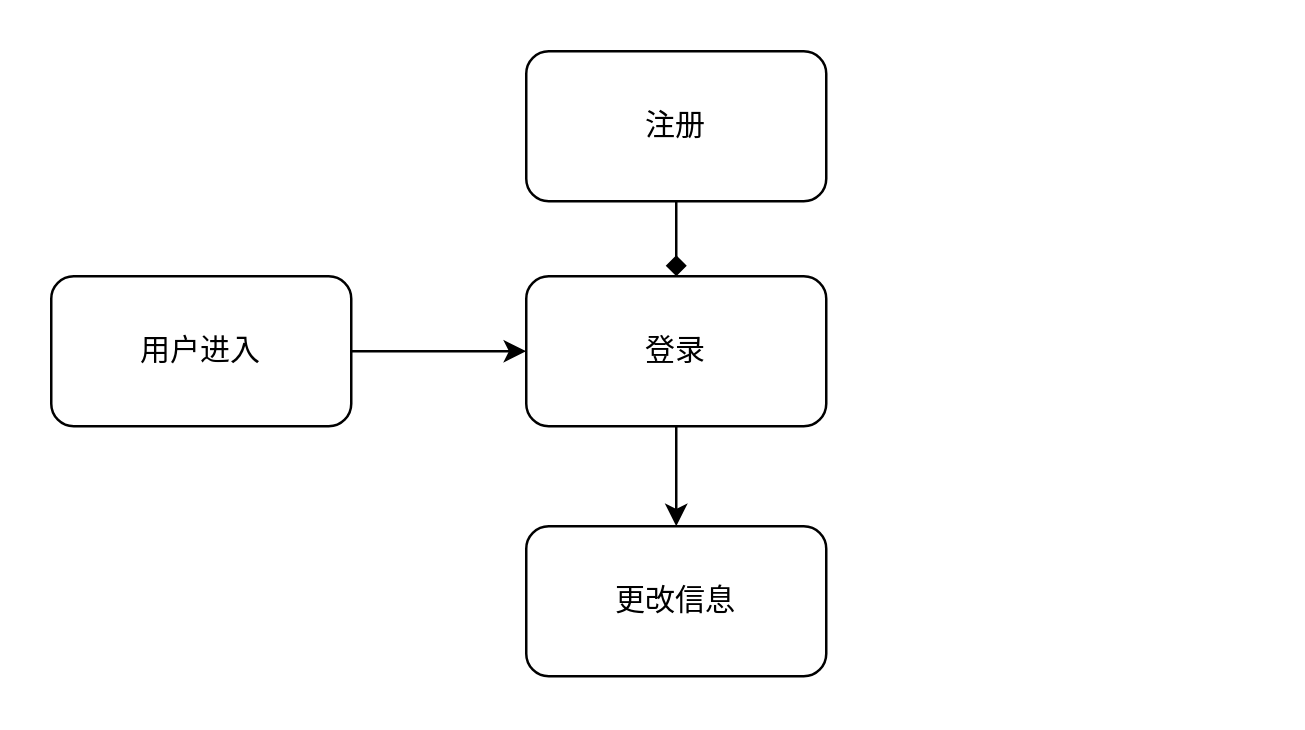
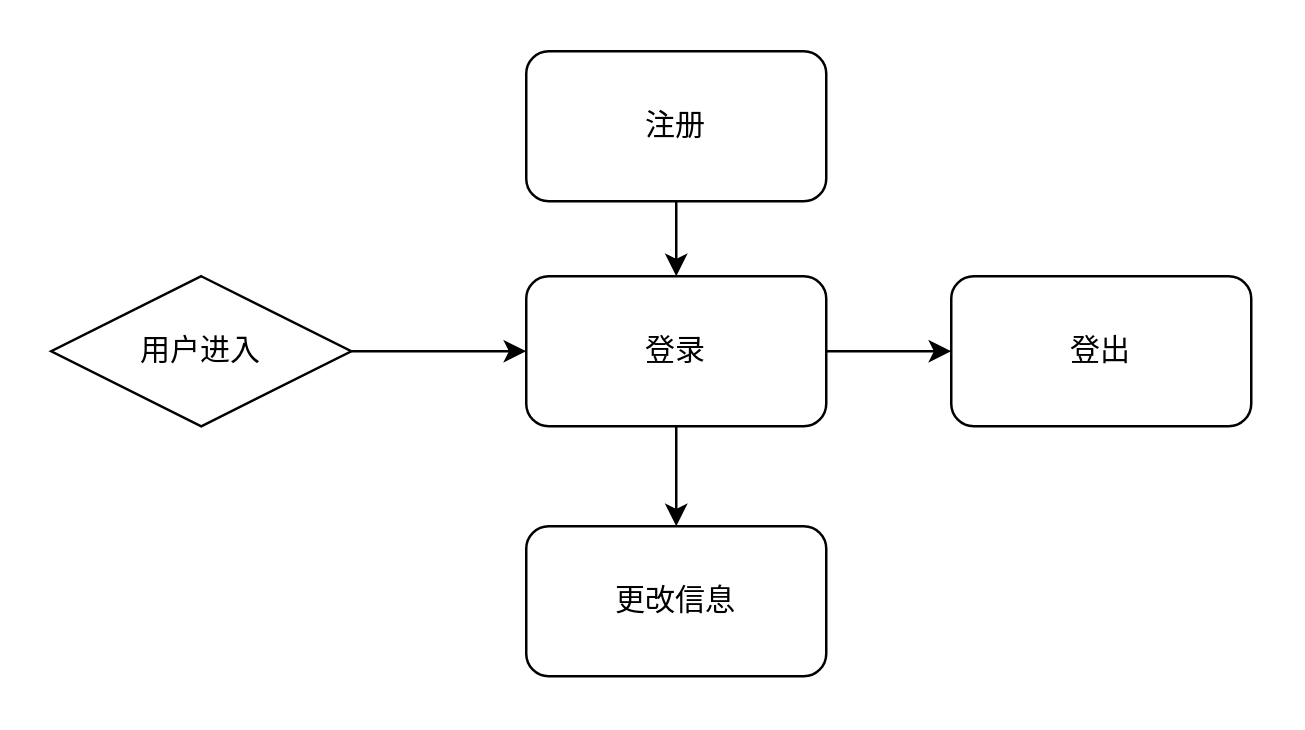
(676, 256) -> (676, 257)
(201, 351) -> (201, 351)
none -> (880, 351)
none -> (1101, 351)
